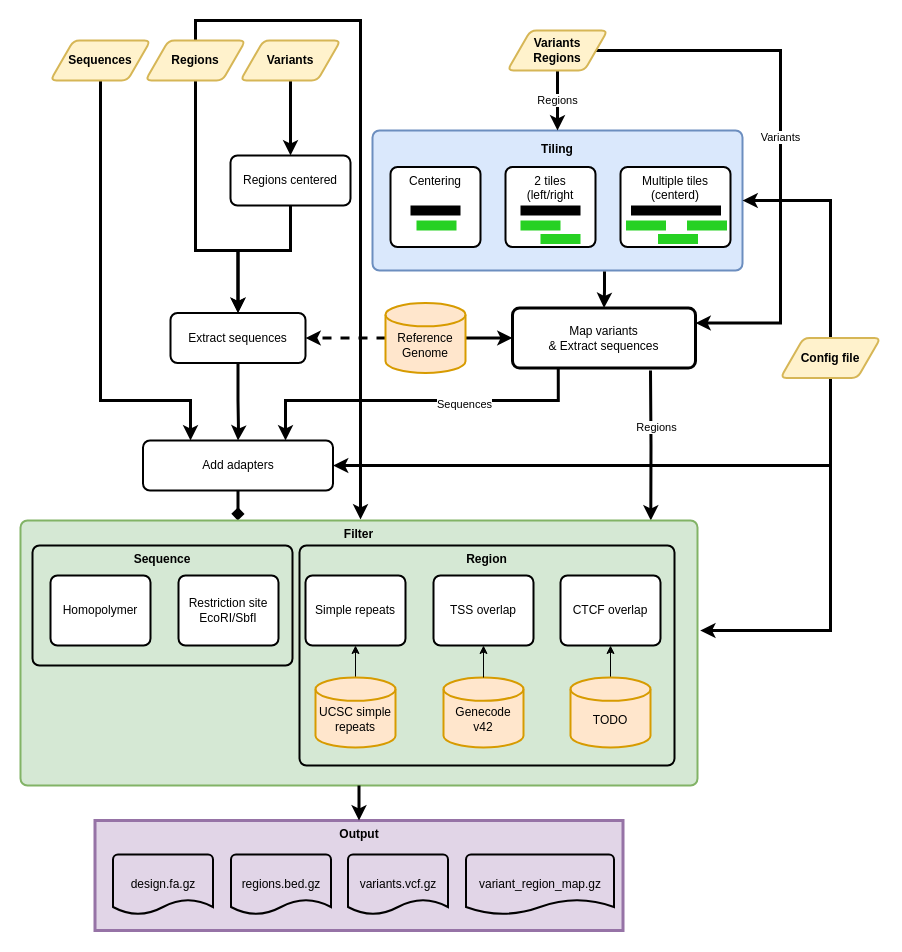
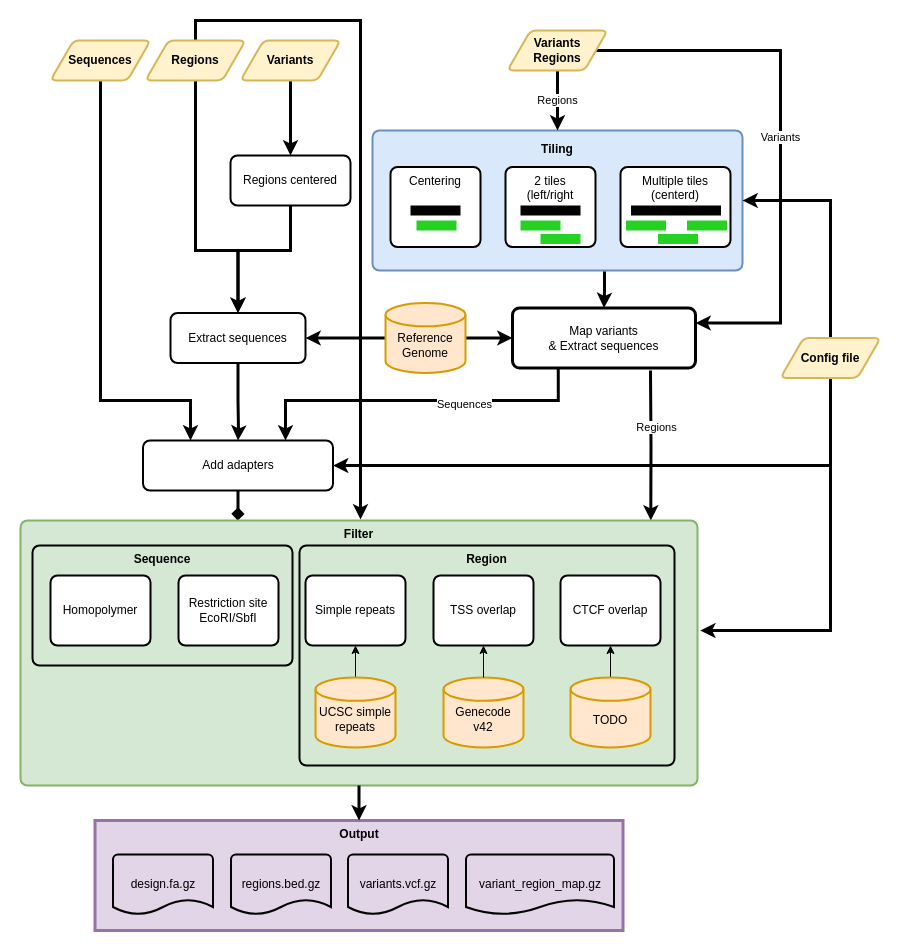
(337, 338) -> (337, 338)
